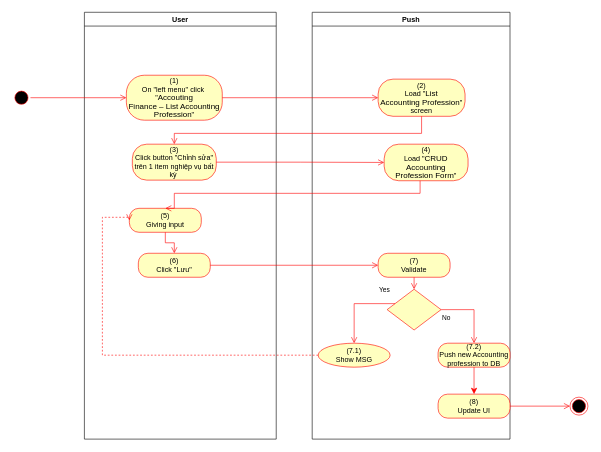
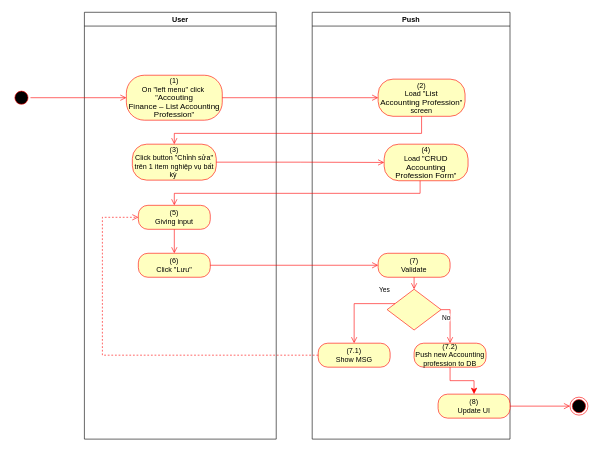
(165, 221) -> (174, 218)
(354, 356) -> (354, 356)
(474, 356) -> (450, 356)
